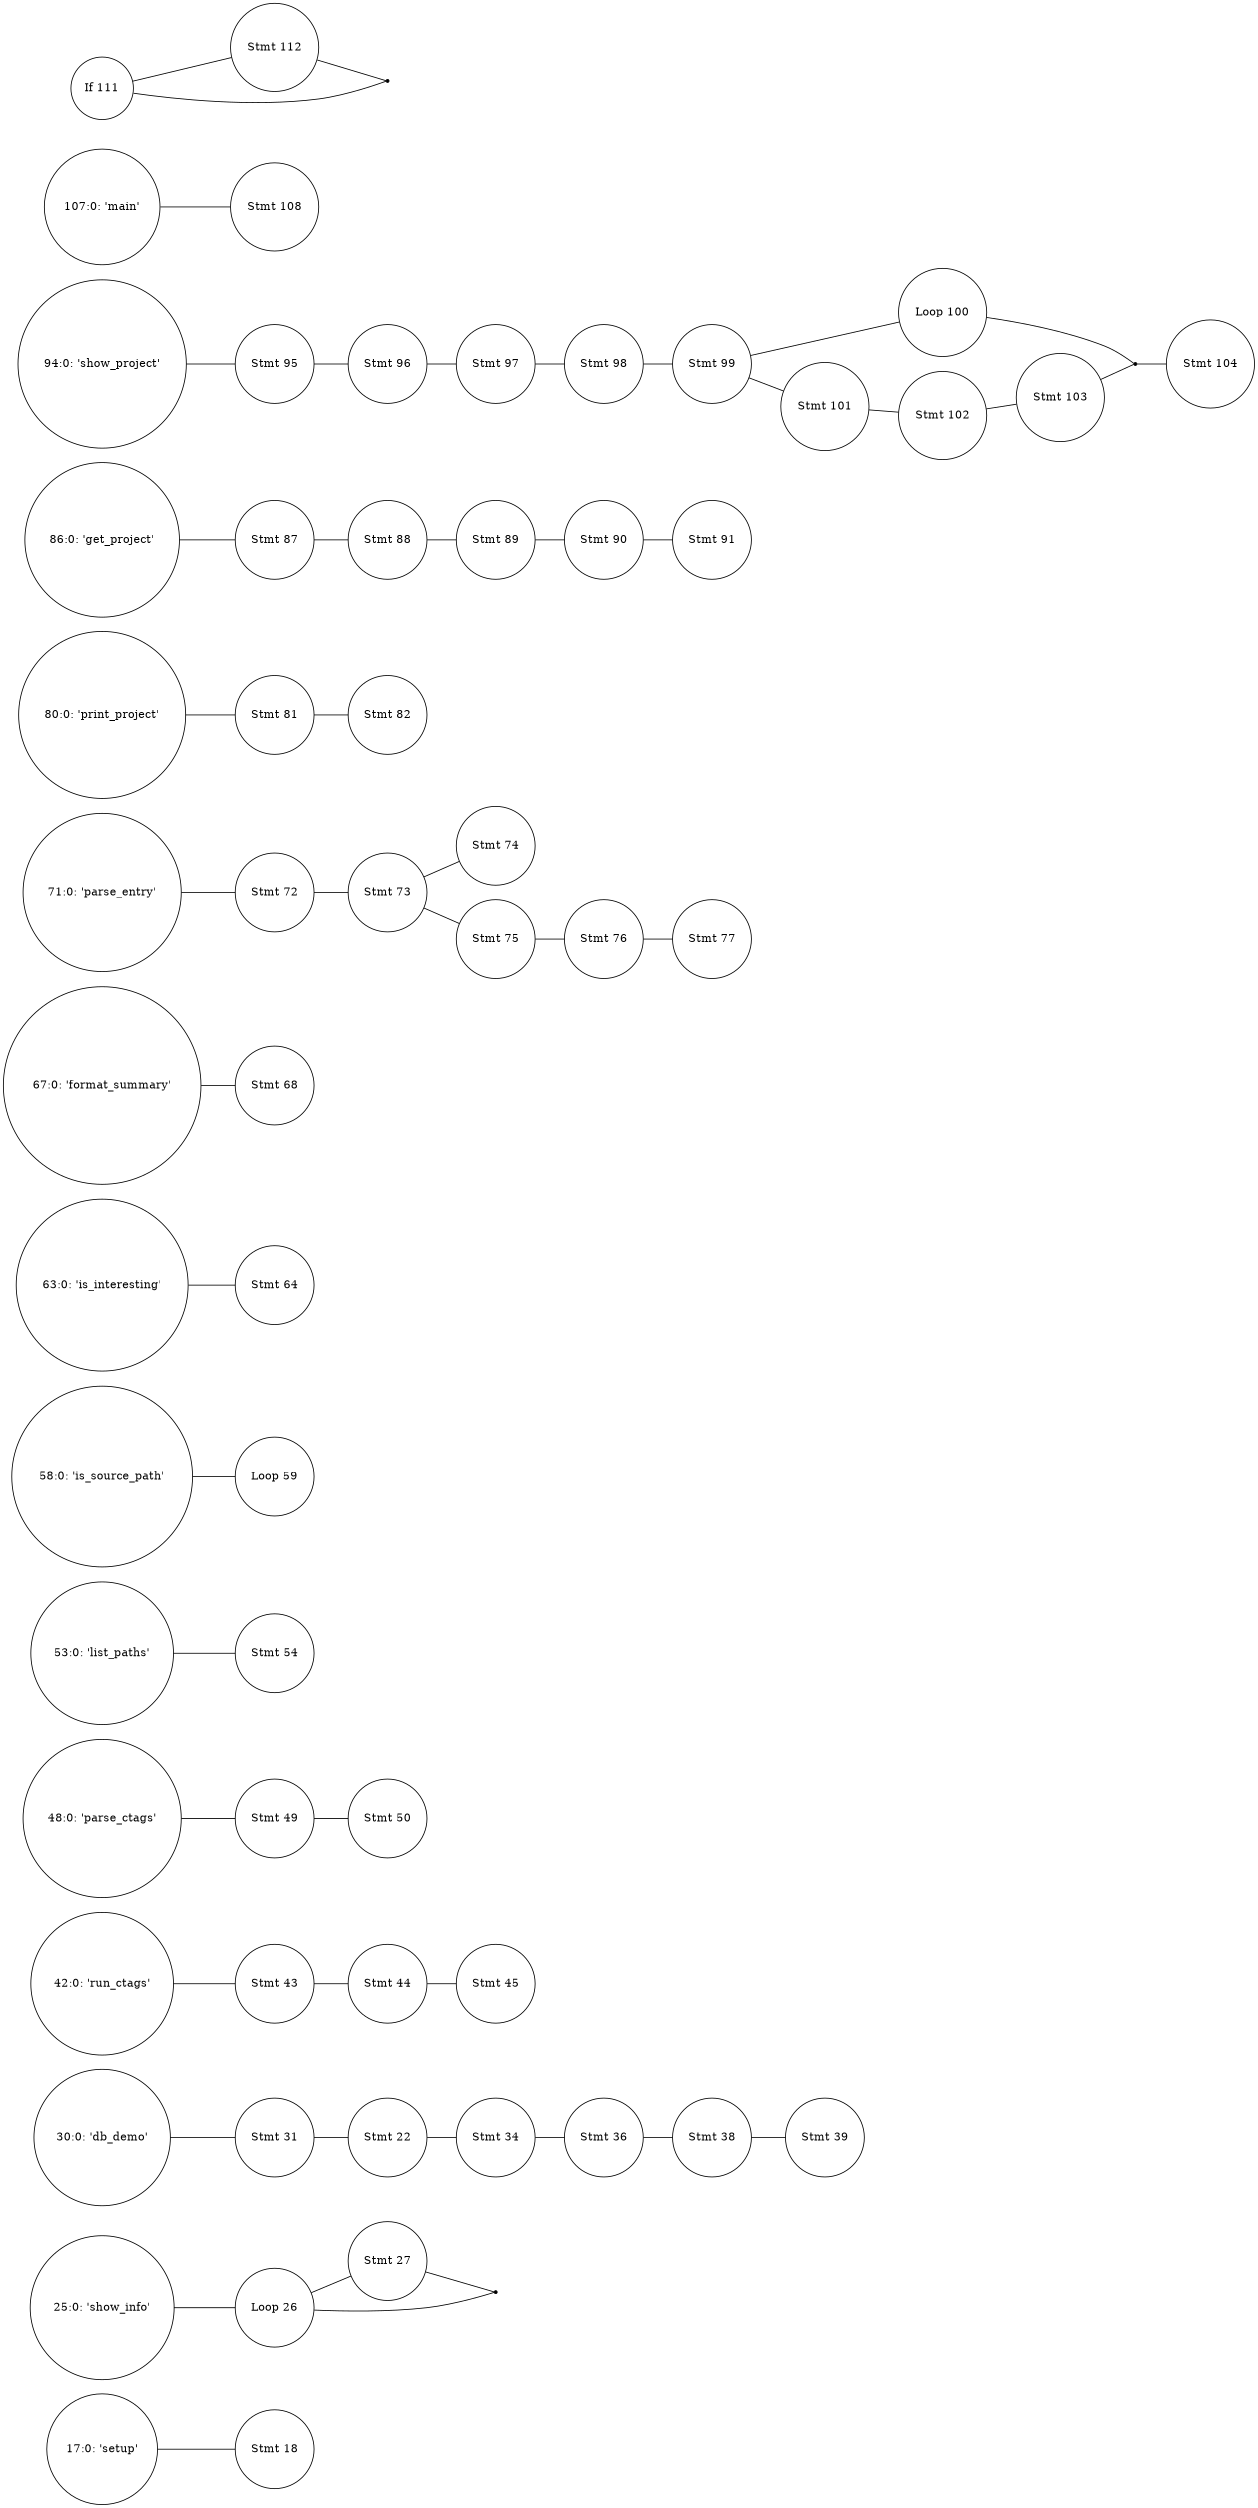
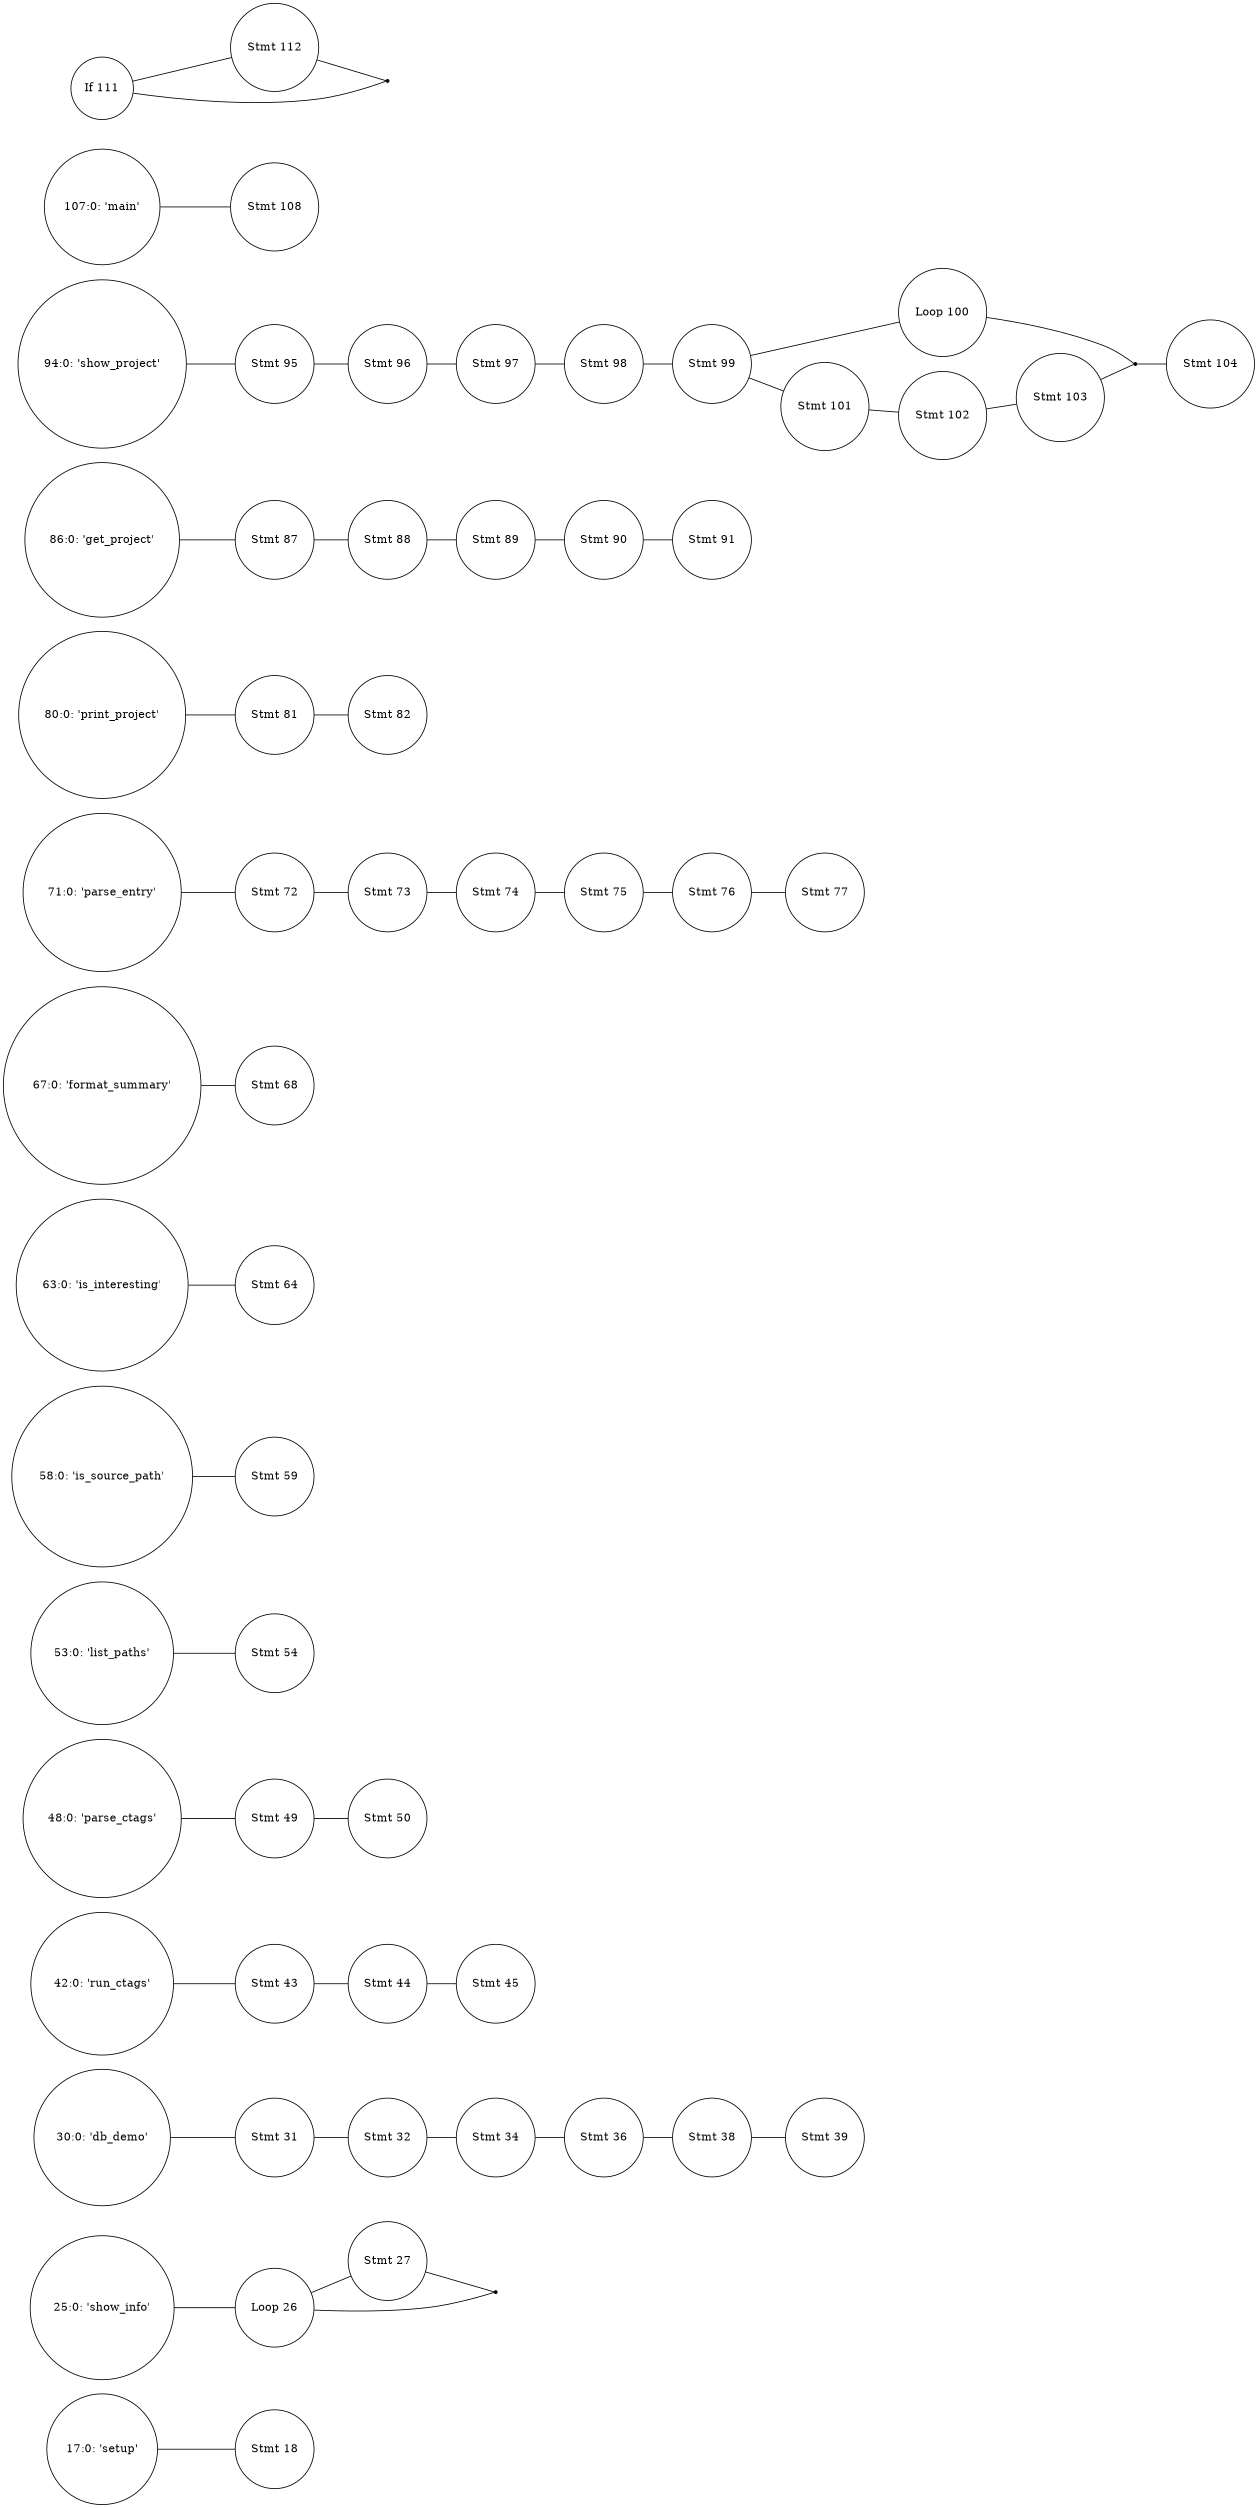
(442, 916) -> (550, 892)
(275, 1477) -> (275, 1477)
(388, 2138) -> (388, 2138)
